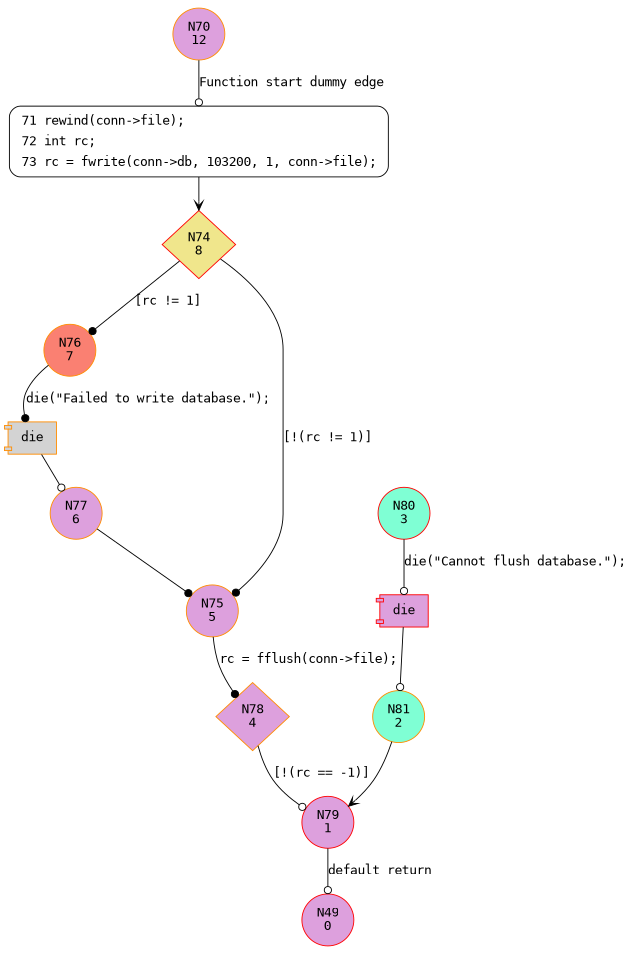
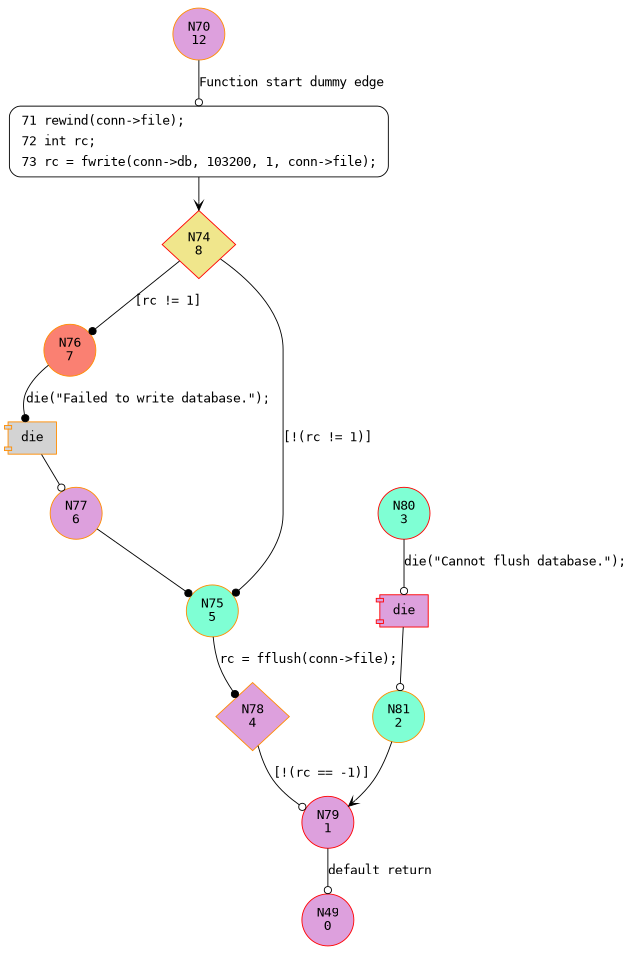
(212, 611) -> (212, 611)
